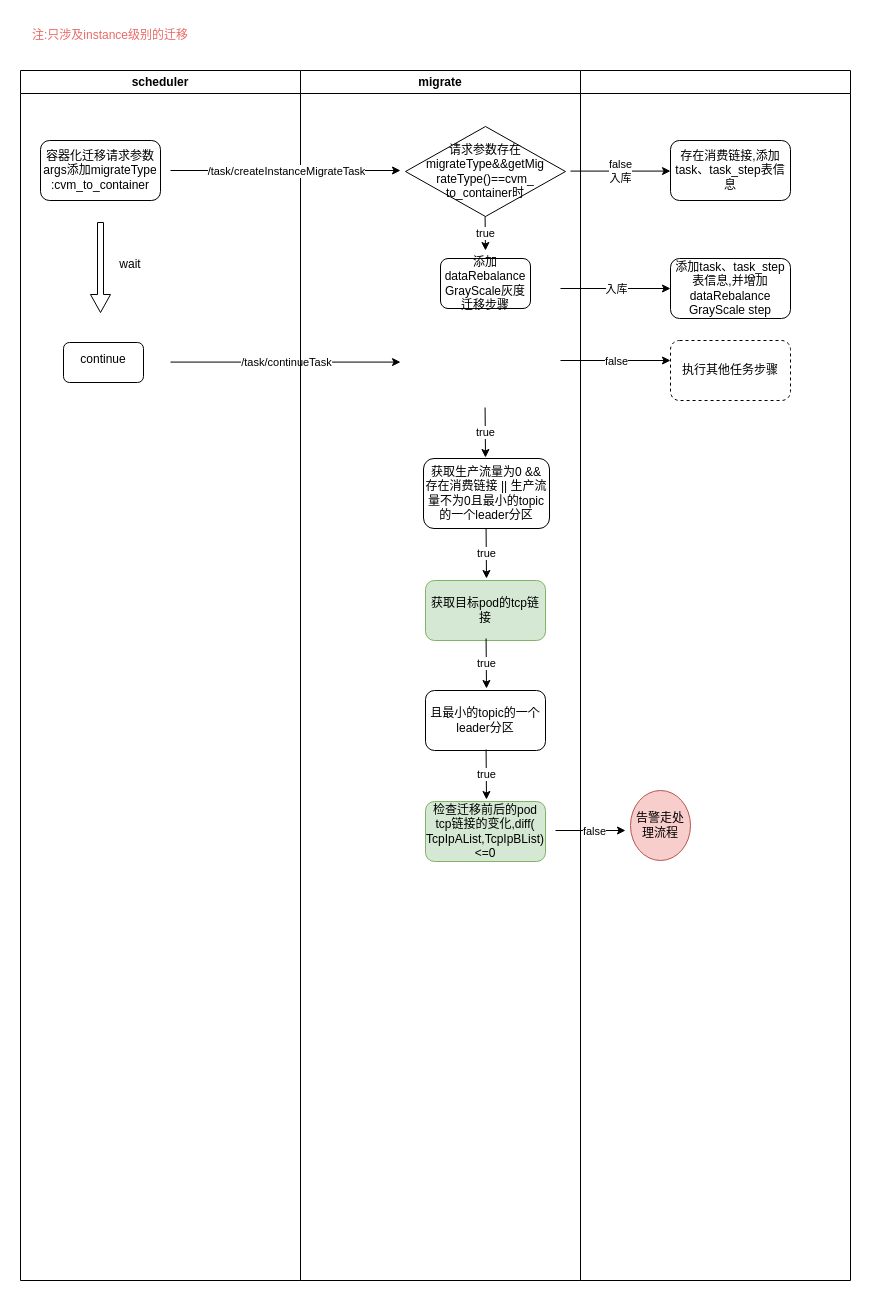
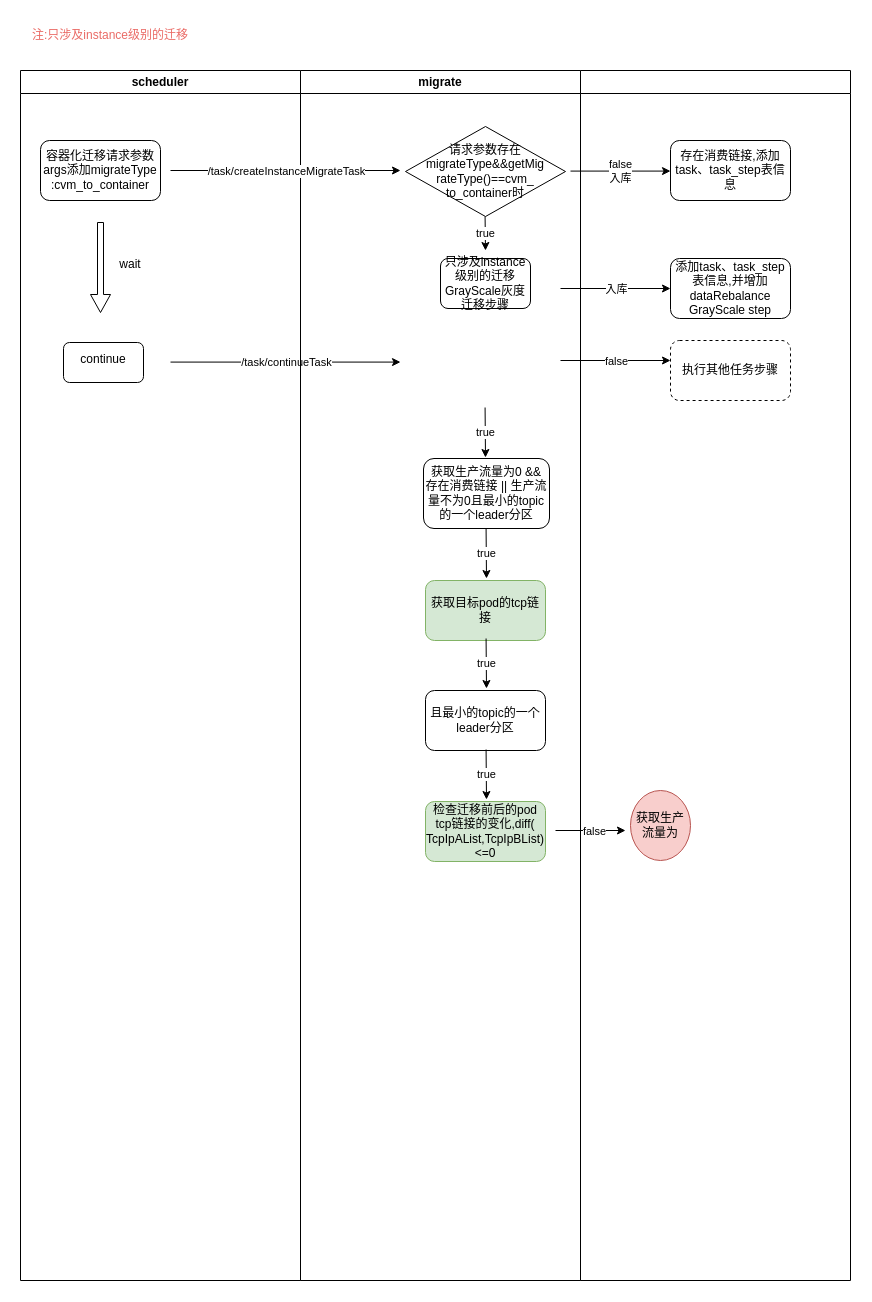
(486, 284) -> (486, 284)
(661, 826) -> (661, 826)
